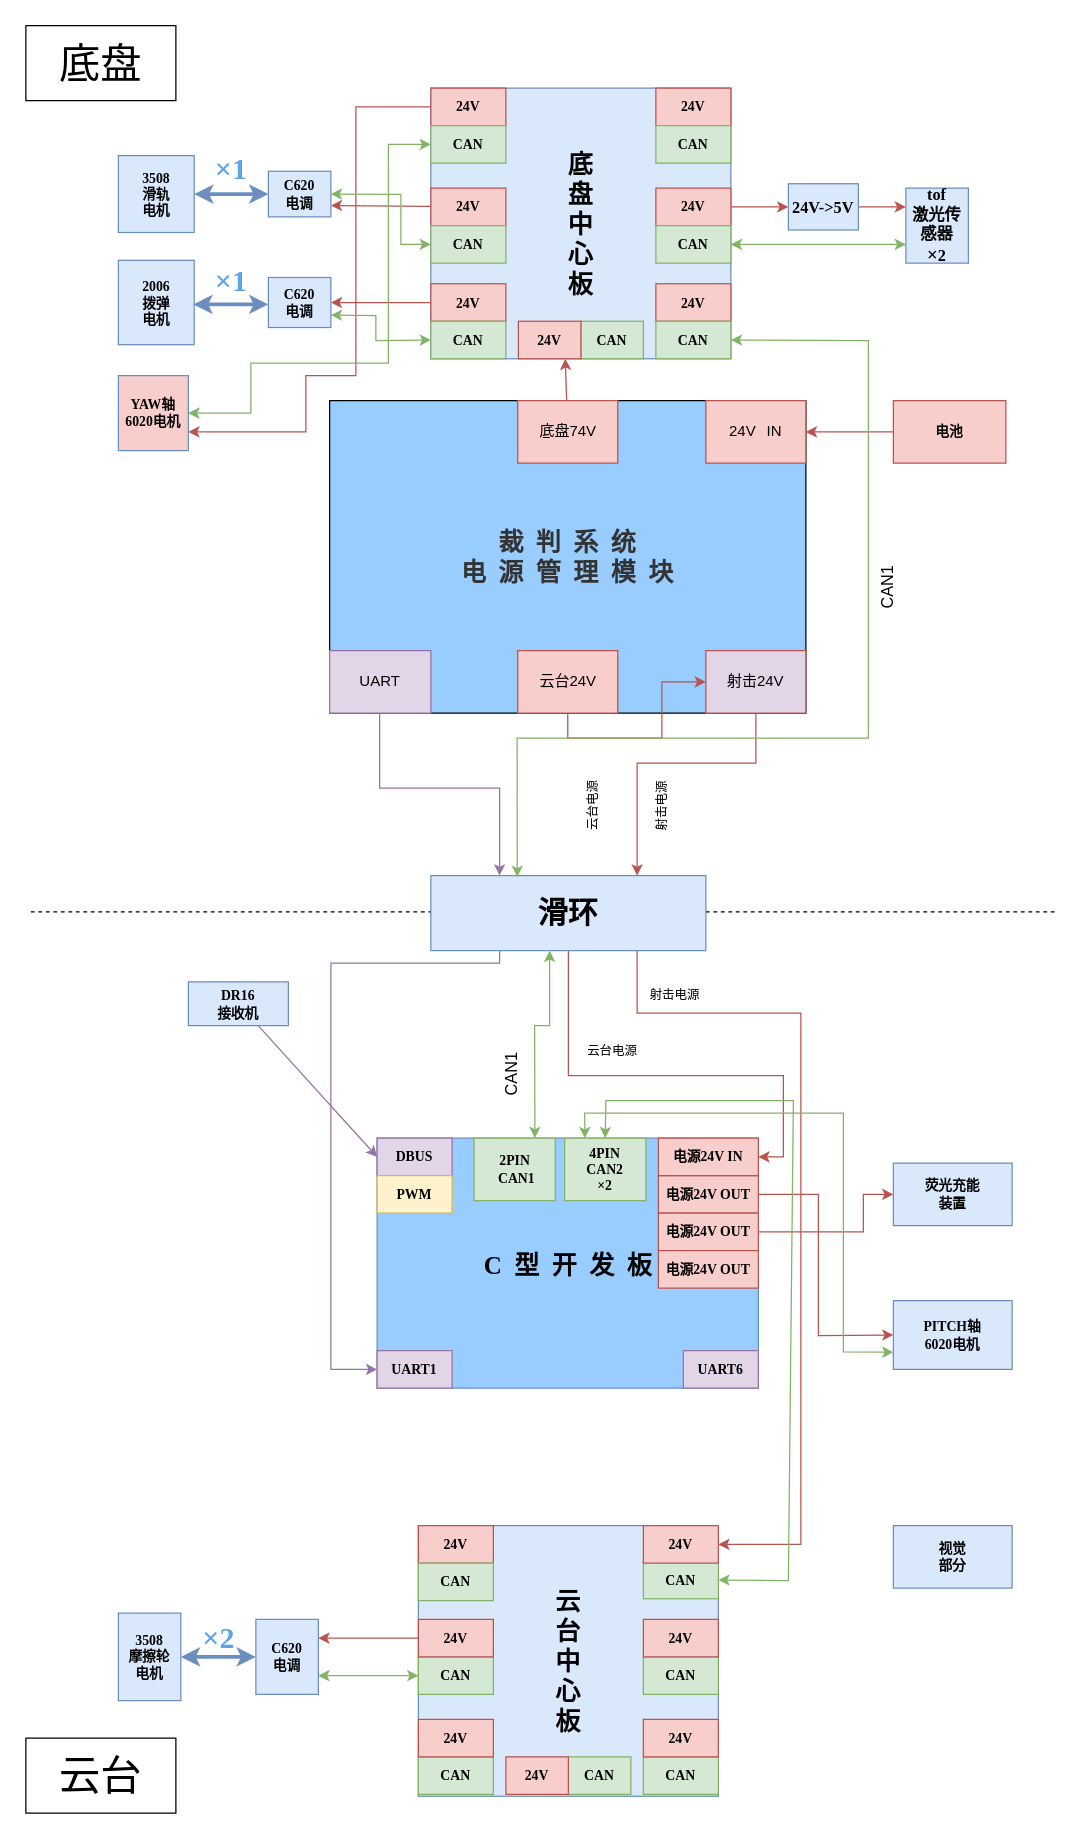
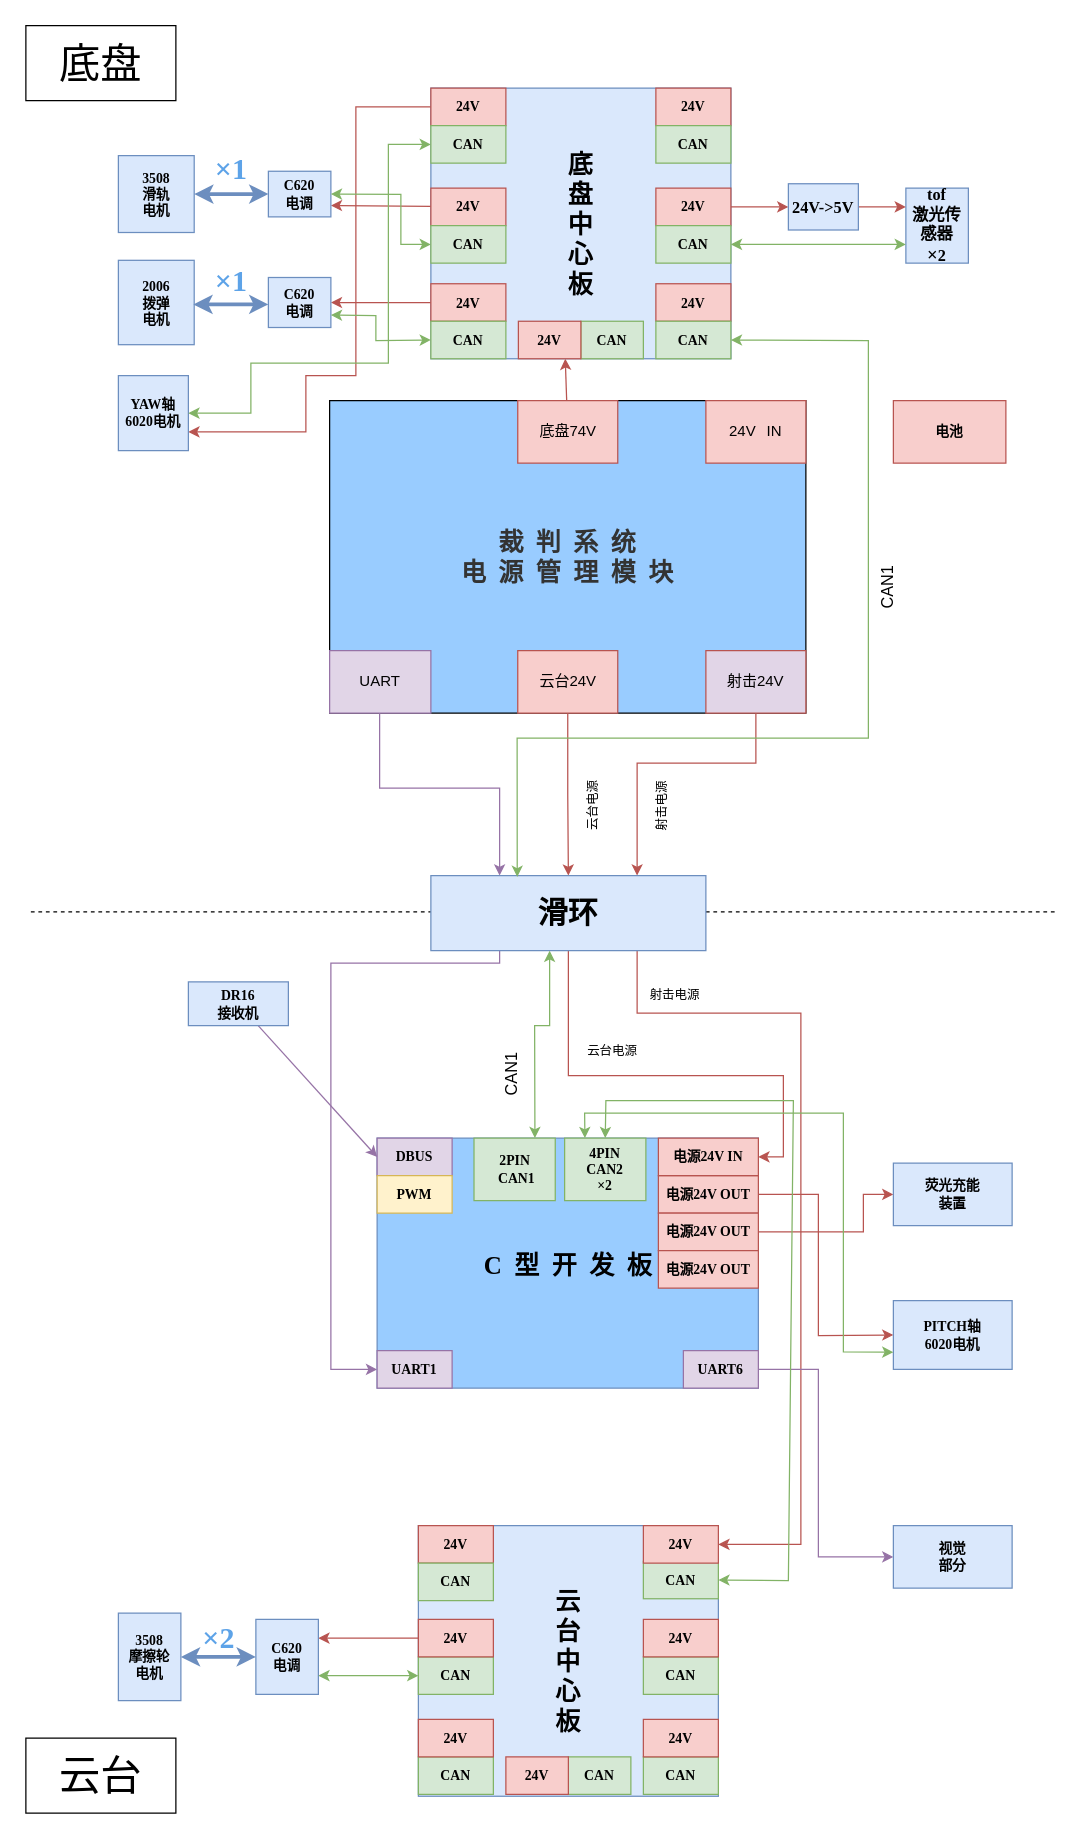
(153, 413) -> (153, 413)
(854, 432) -> none
(662, 691) -> (568, 804)
none -> (818, 1467)
